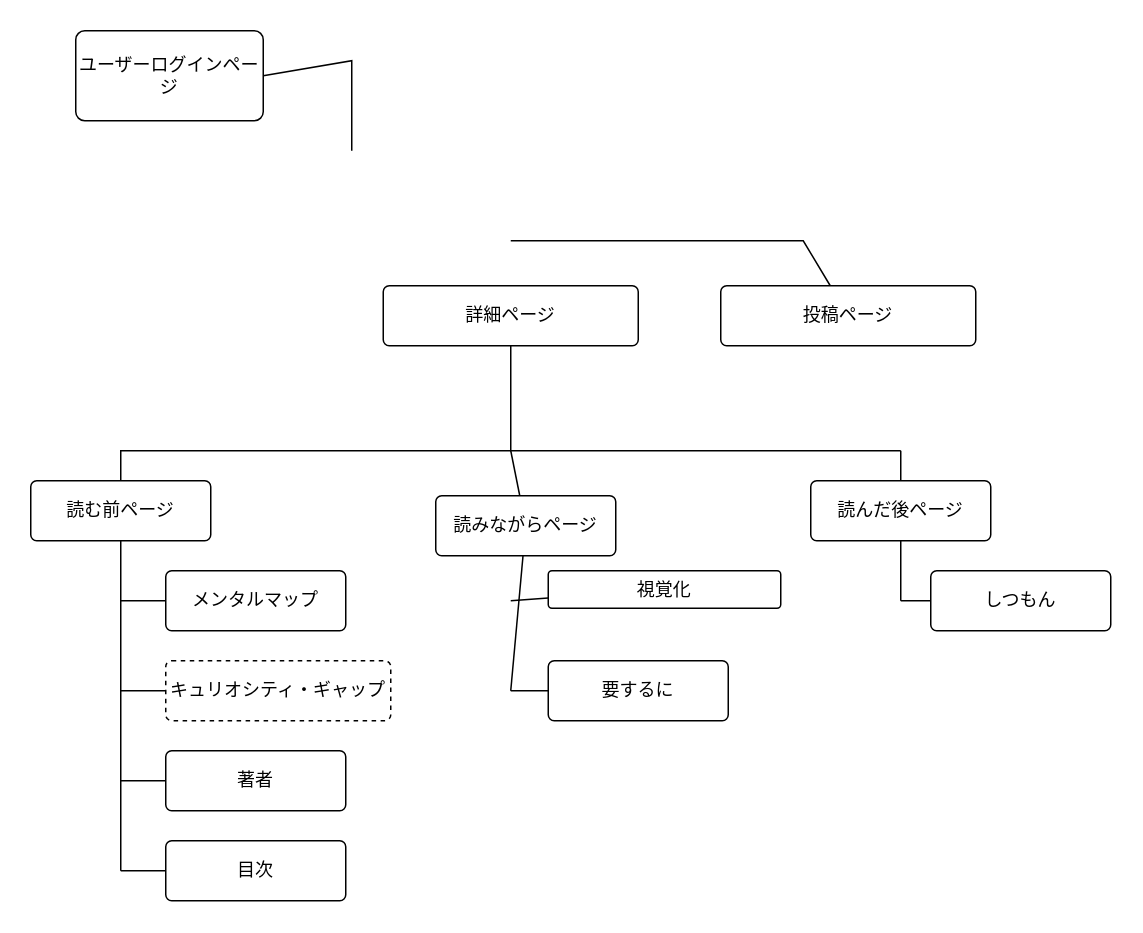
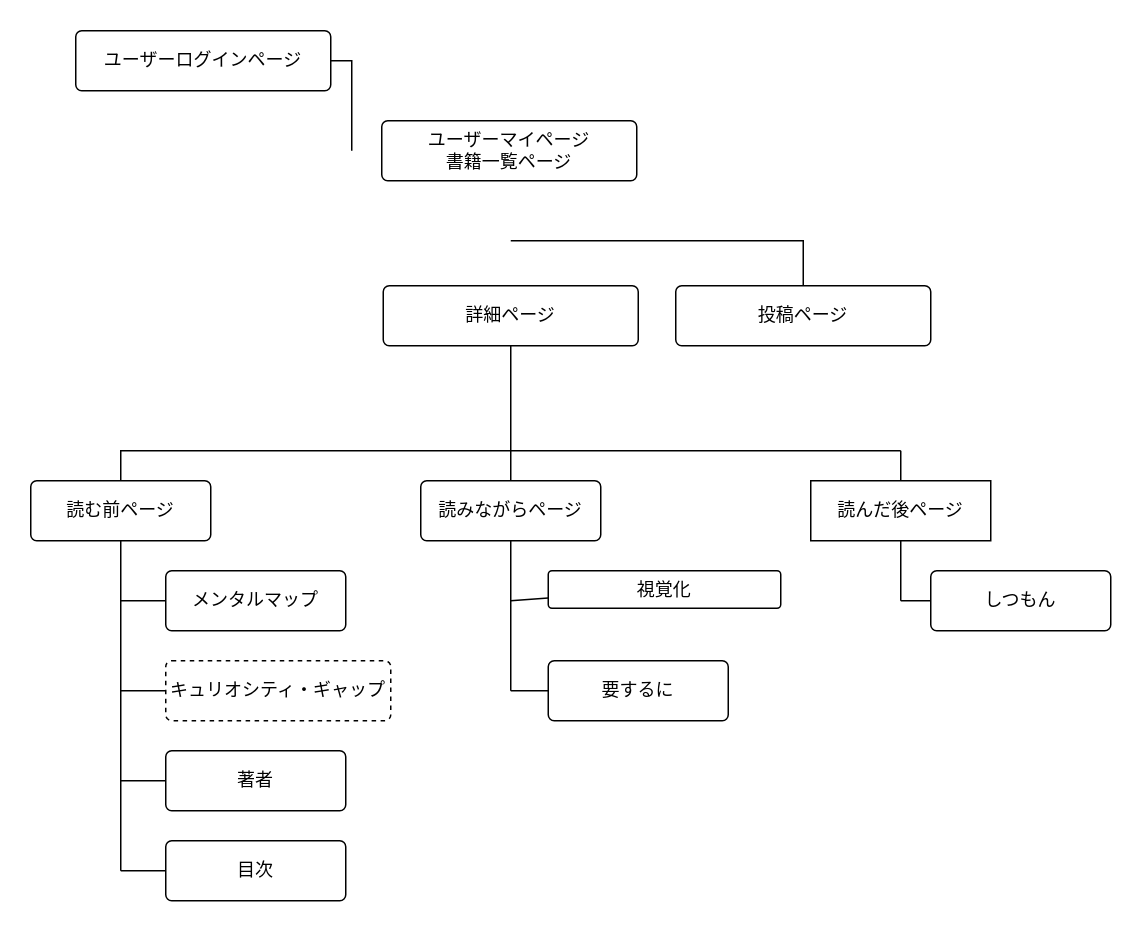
(170, 76) -> (203, 61)
none -> (509, 151)
(848, 316) -> (803, 316)
(901, 511) -> (901, 511)
(526, 526) -> (511, 511)
